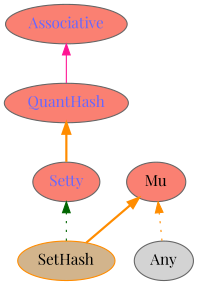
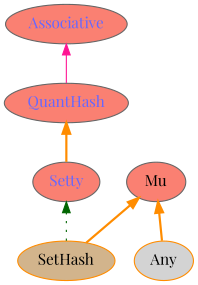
(161, 227) -> (161, 227)
(164, 261) -> (164, 261)
